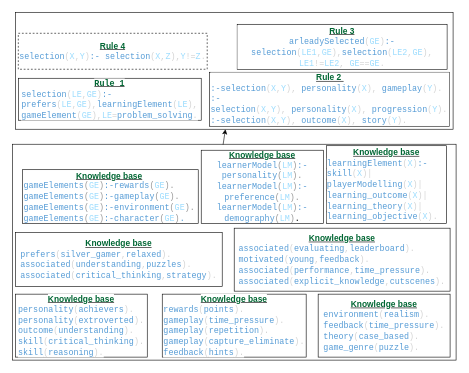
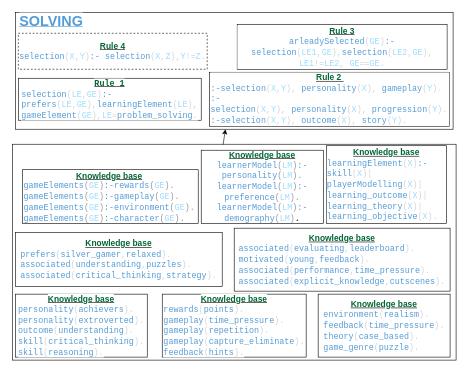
none -> (51, 21)
